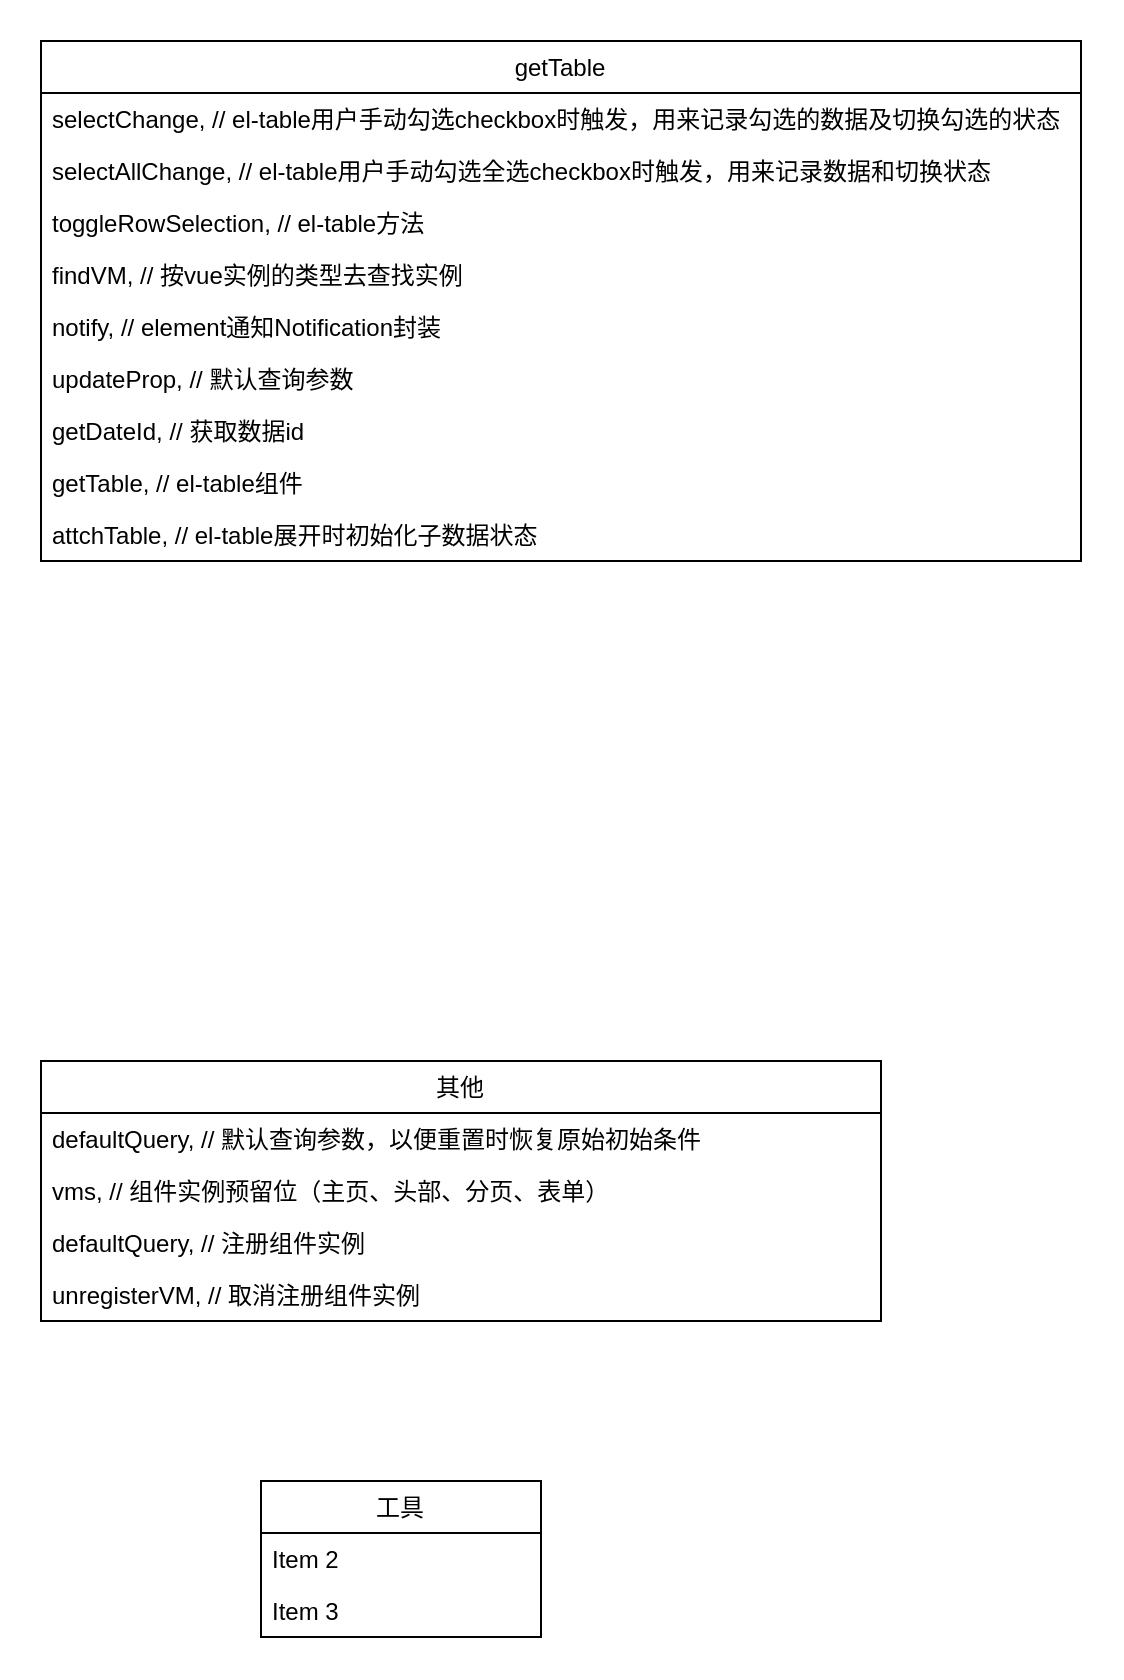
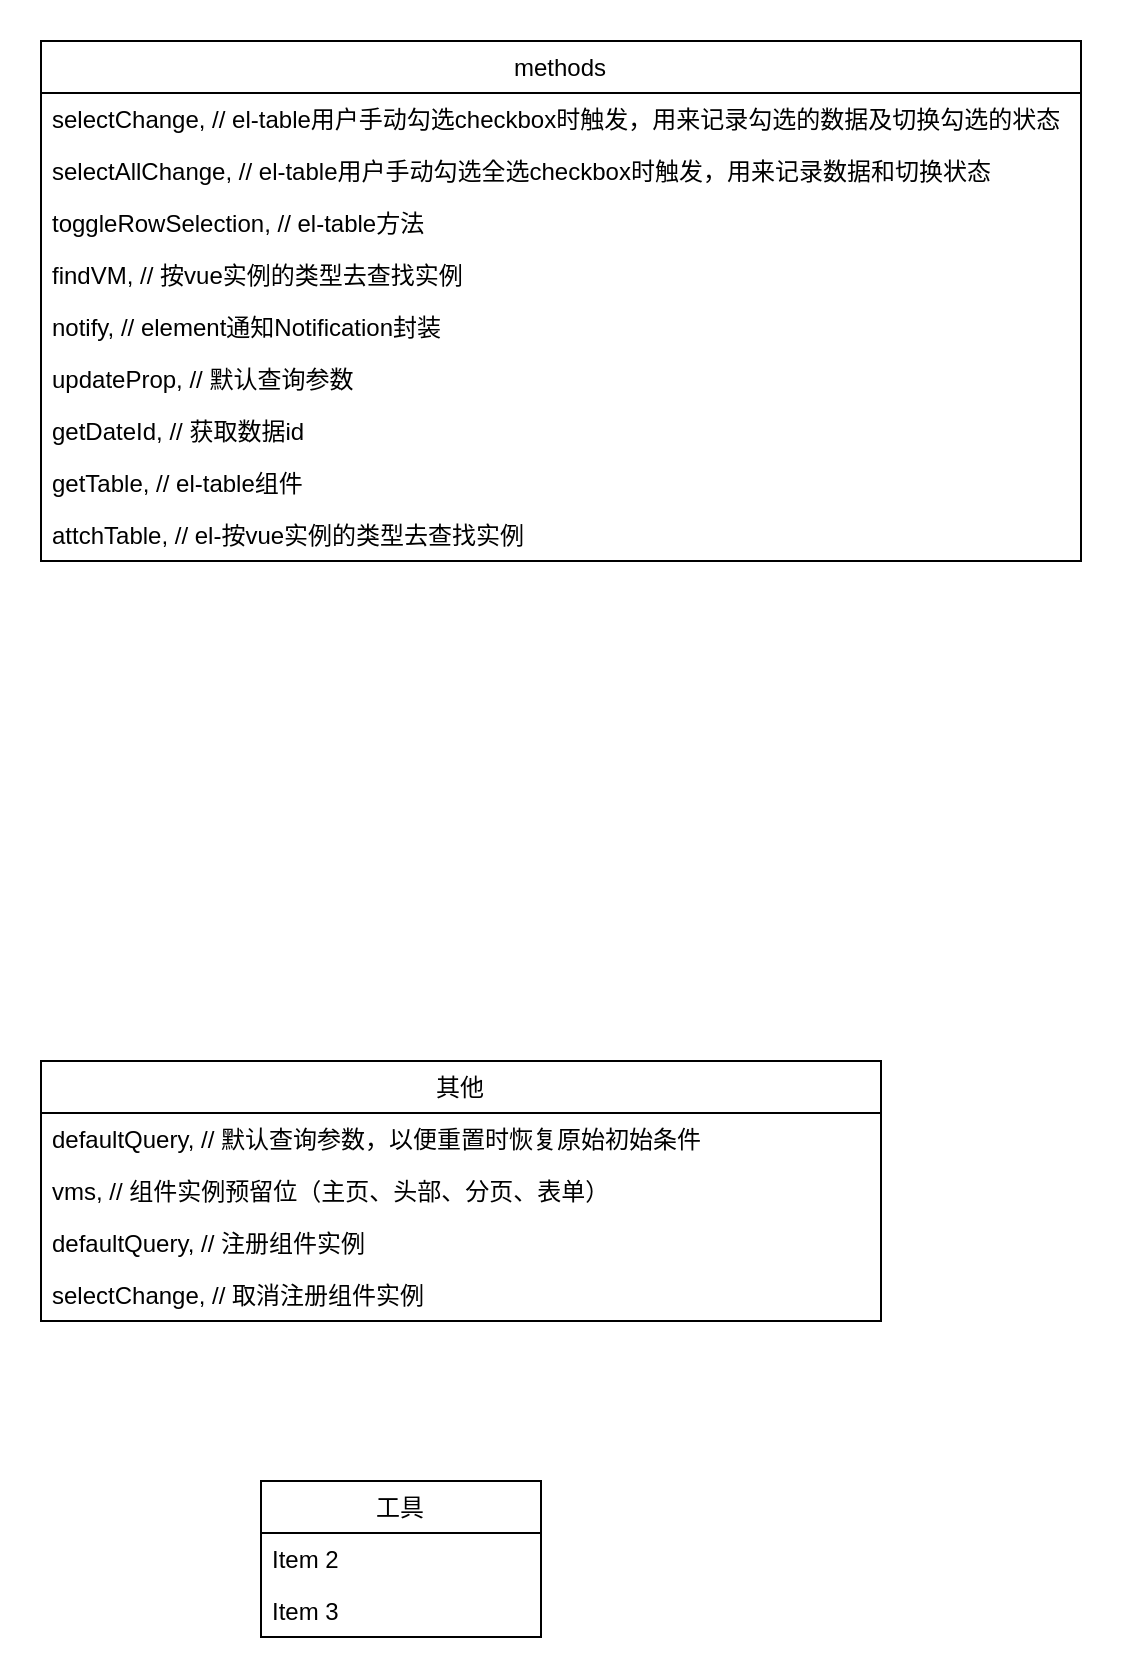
(560, 68) -> (560, 68)
(320, 536) -> (310, 536)
(250, 1296) -> (250, 1296)
